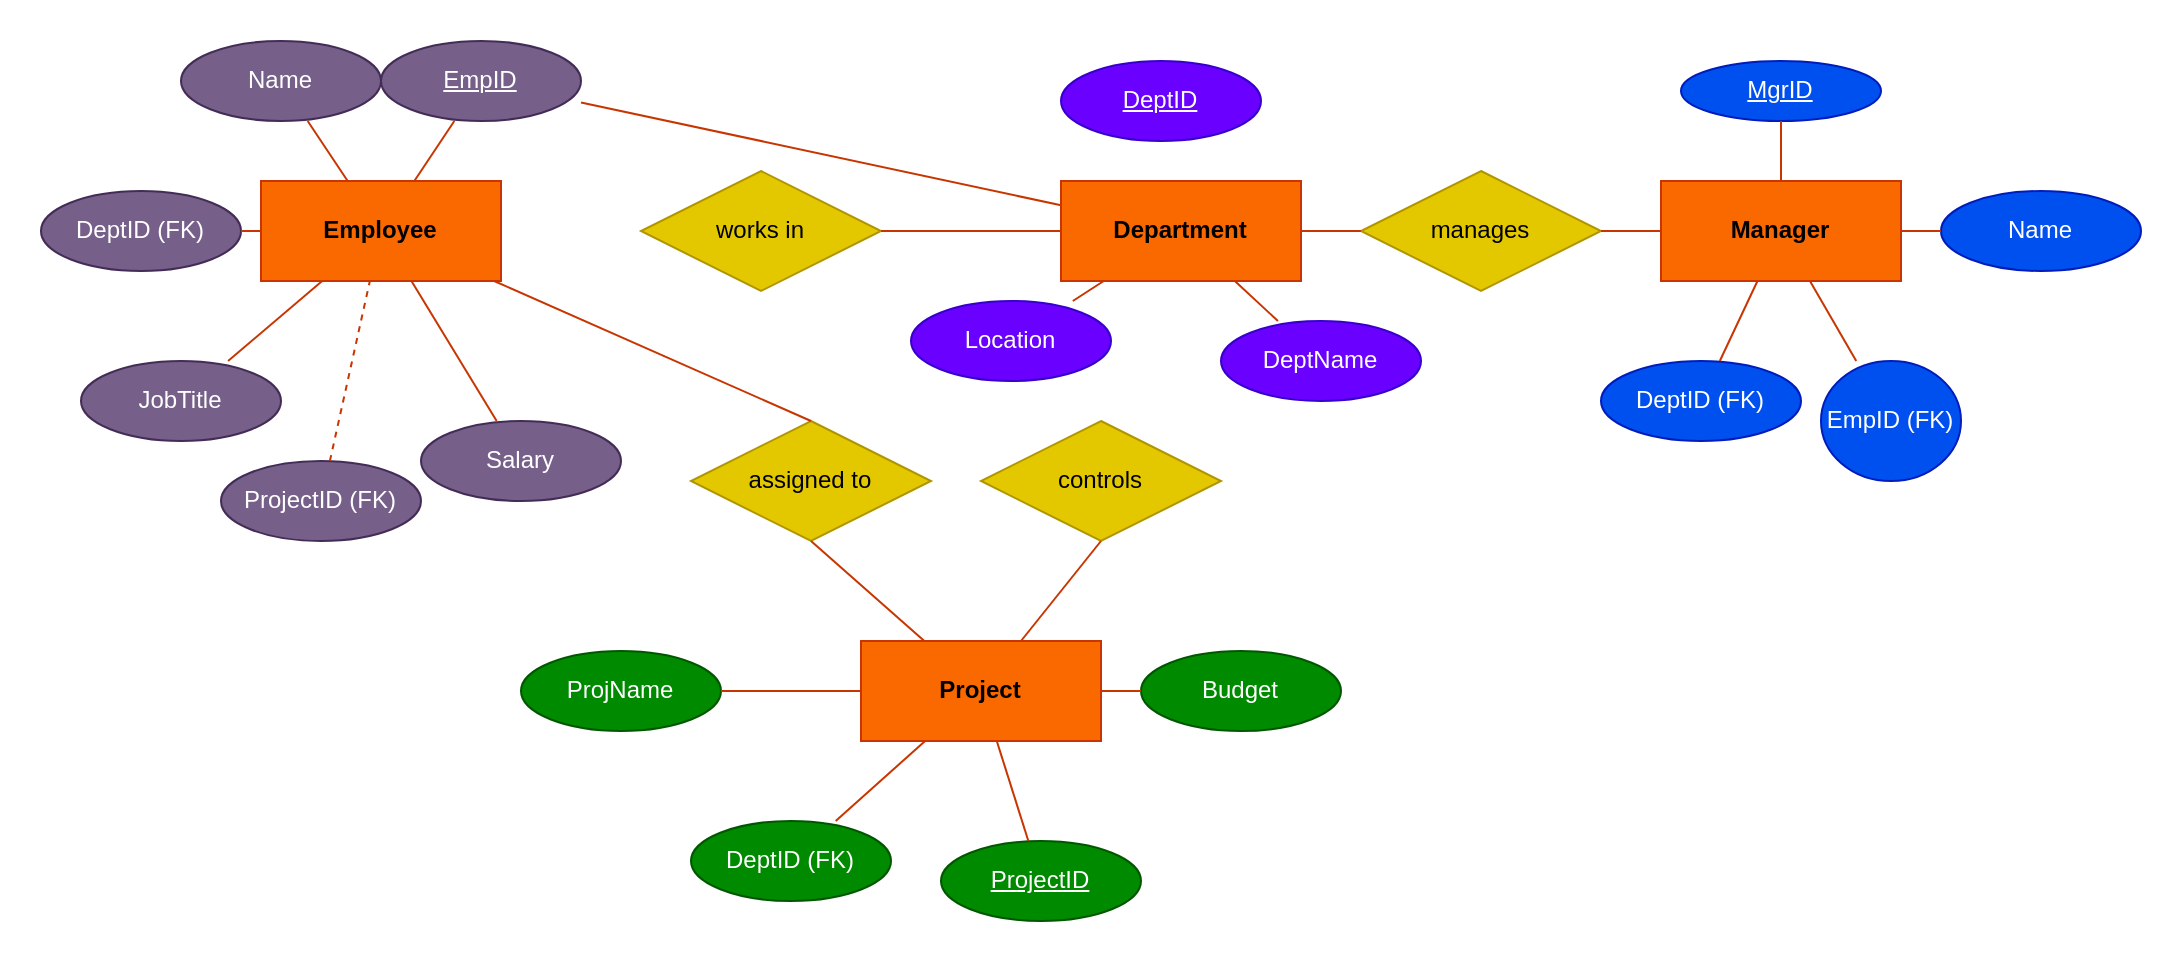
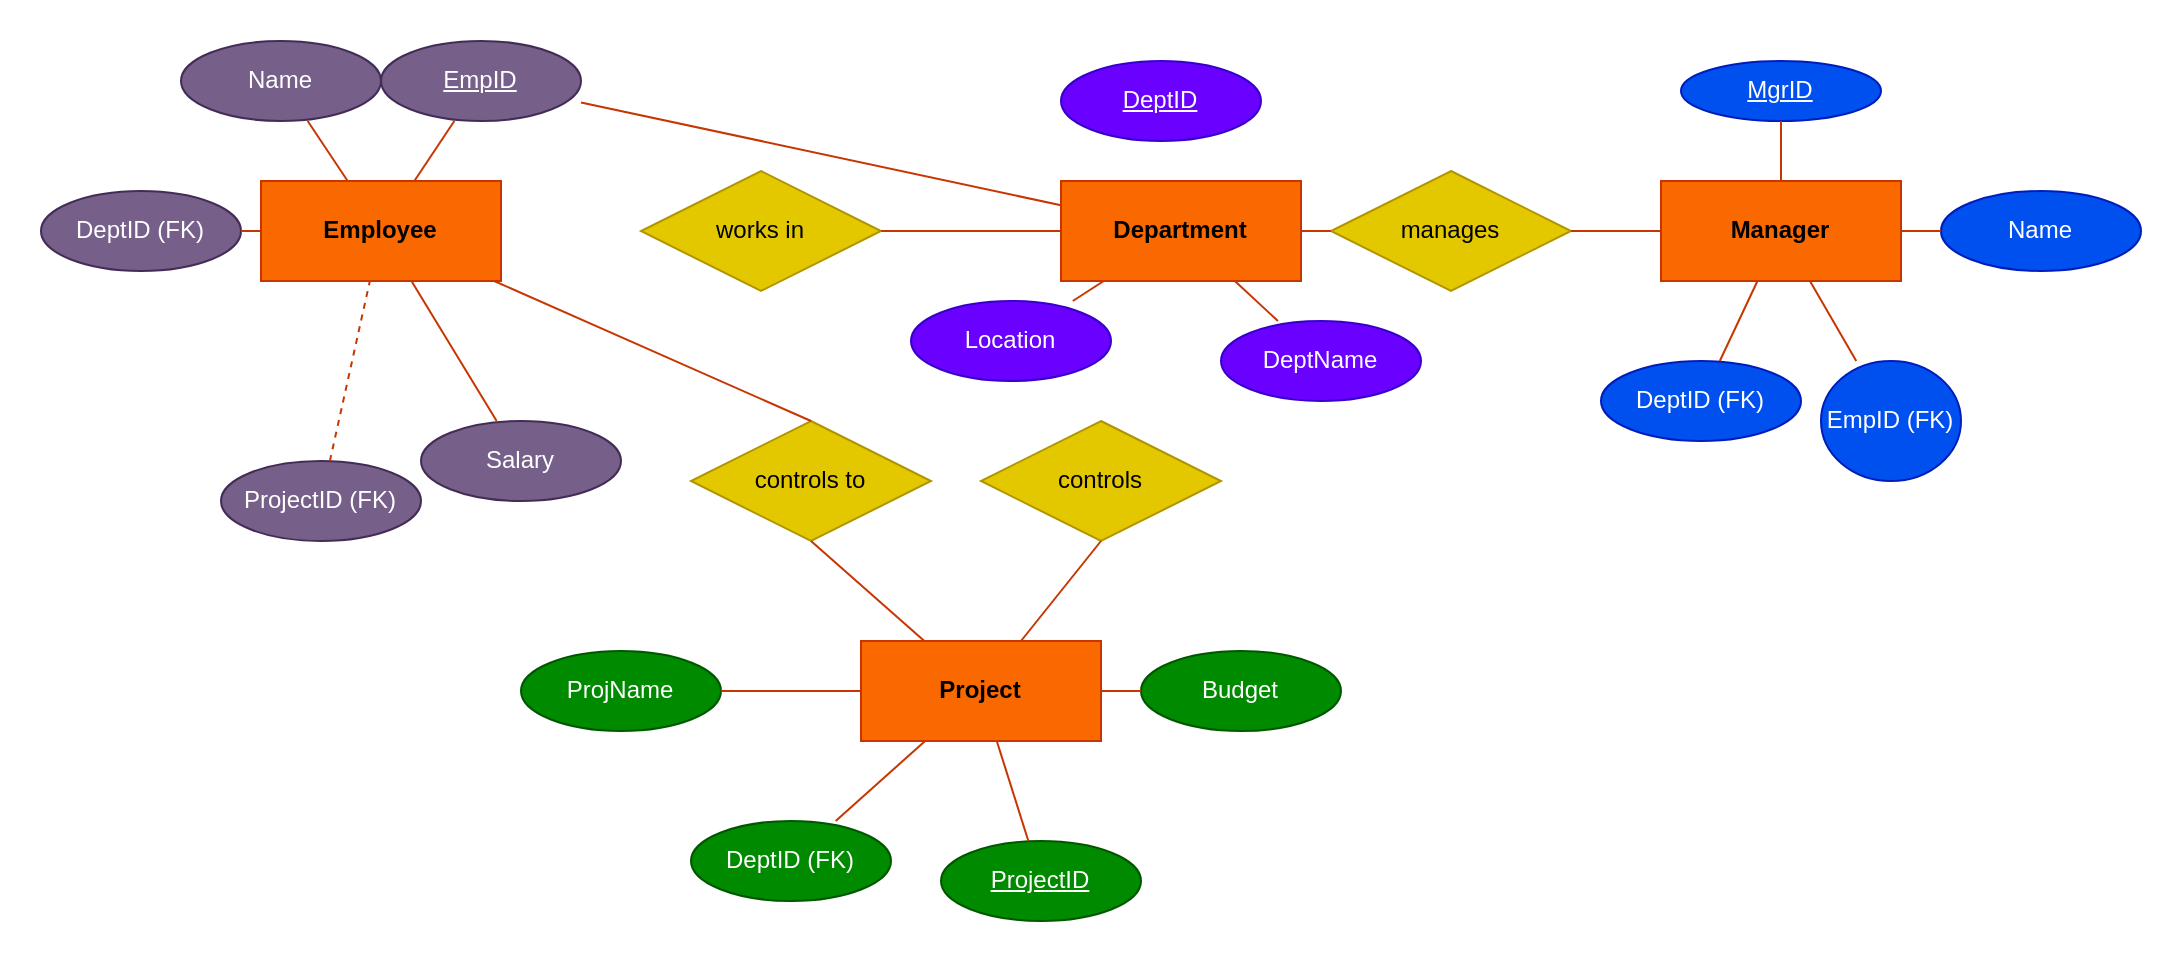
(1481, 231) -> (1451, 231)
(275, 321) -> none
(181, 401) -> none
(811, 481) -> (811, 481)
